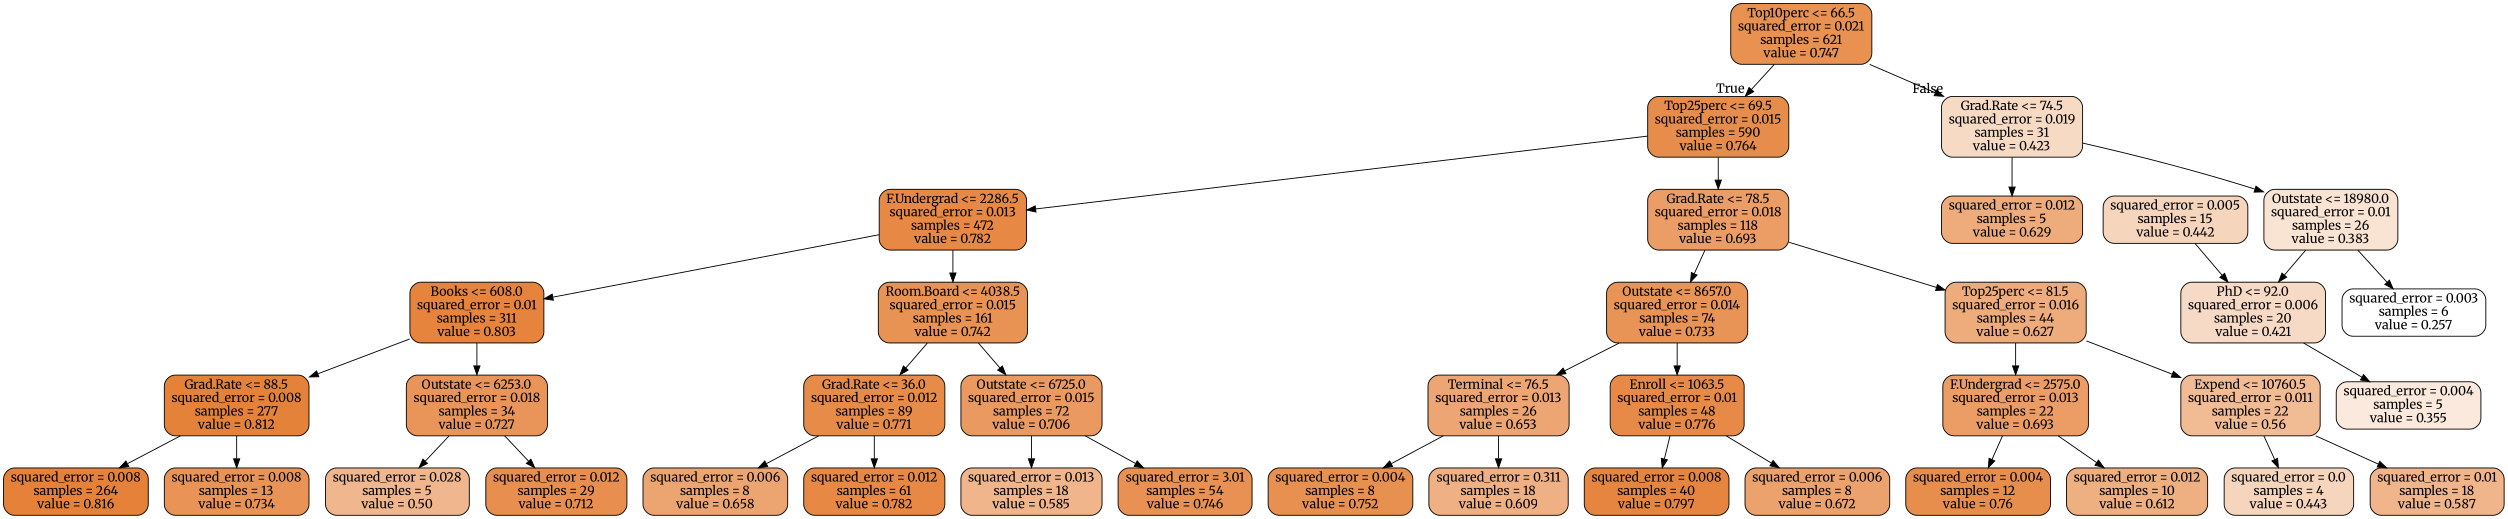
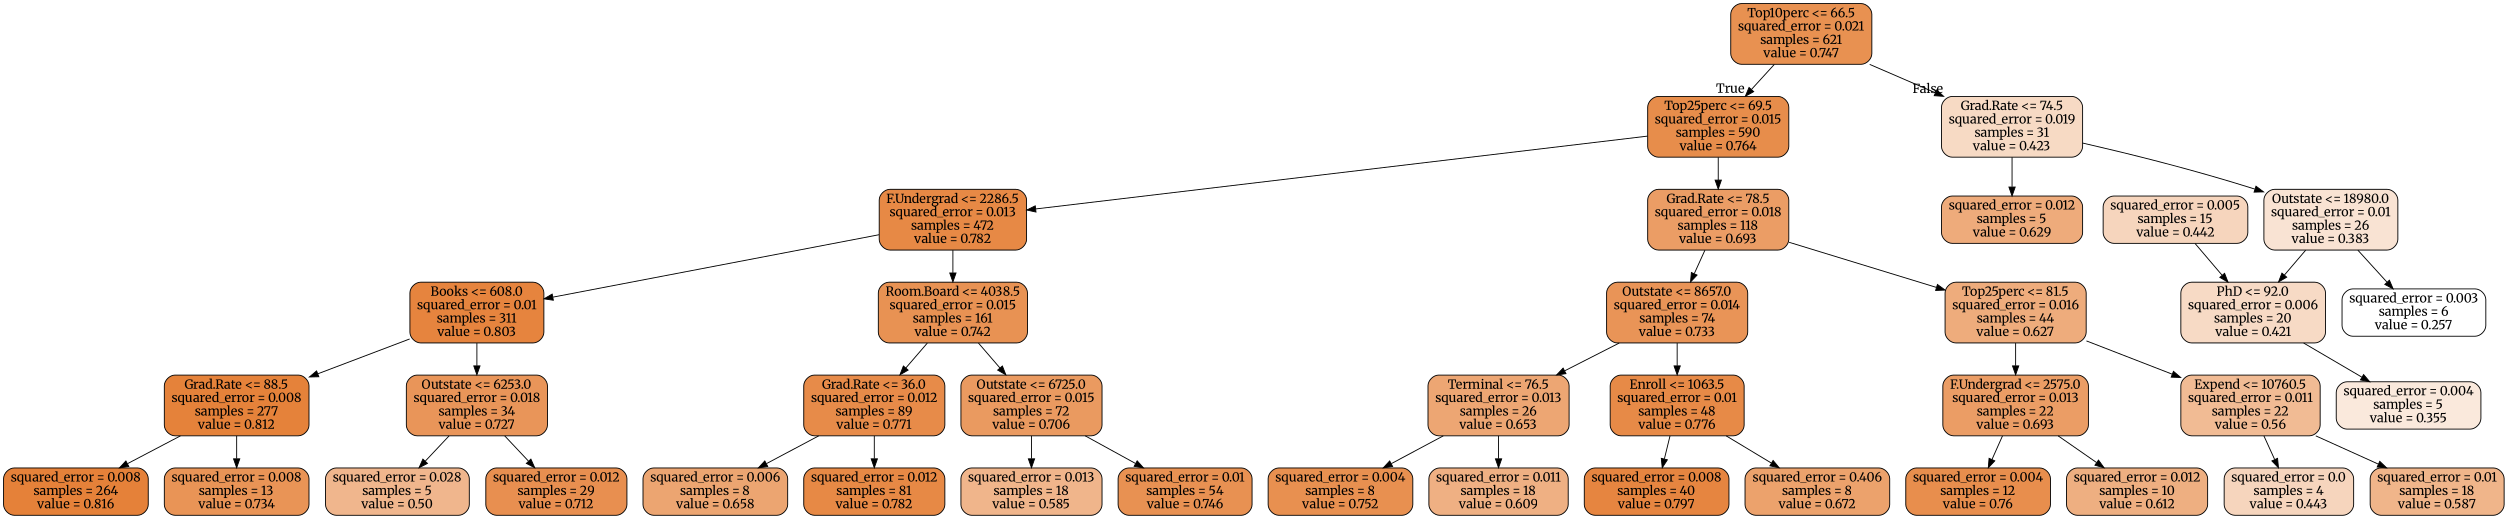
(874, 492) -> (874, 492)
(1185, 492) -> (1185, 492)
(1499, 492) -> (1499, 492)
(1817, 492) -> (1817, 492)
